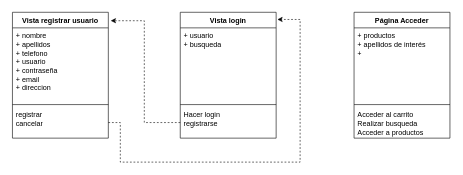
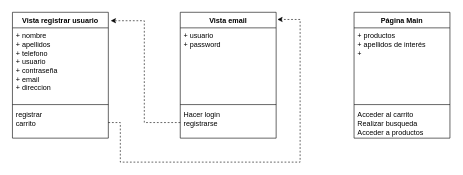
(228, 21) -> (228, 21)
(402, 21) -> (402, 21)
(203, 41) -> (203, 41)
(33, 120) -> (33, 120)
